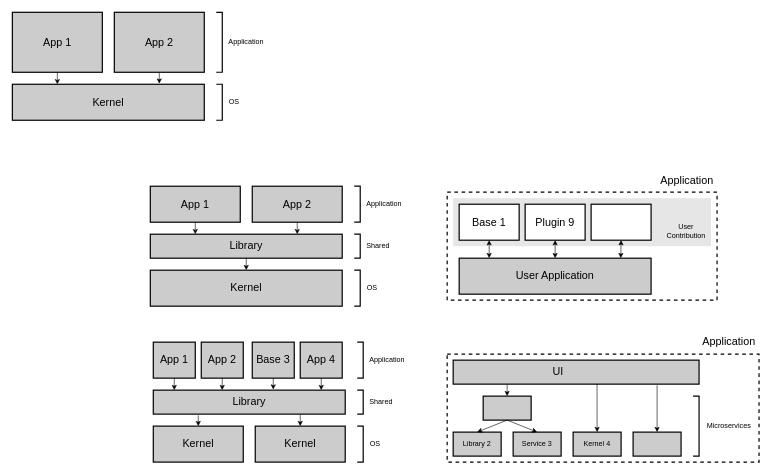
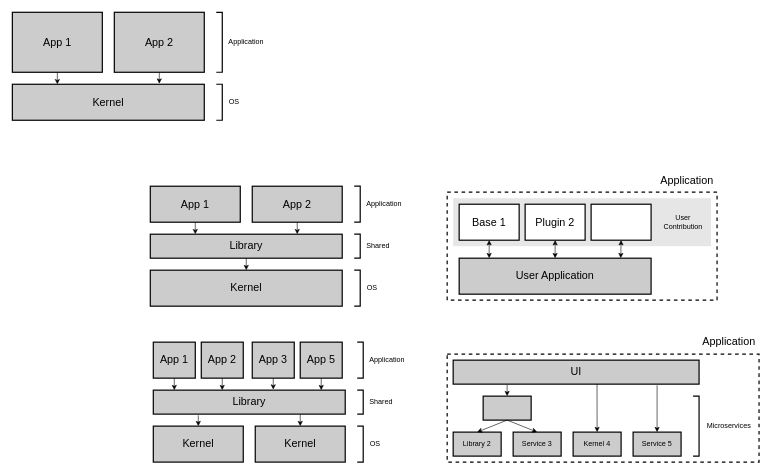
(555, 222) -> (555, 222)
(686, 231) -> (683, 222)
(273, 360) -> (273, 360)
(321, 360) -> (321, 360)
(558, 372) -> (576, 372)
none -> (657, 444)
